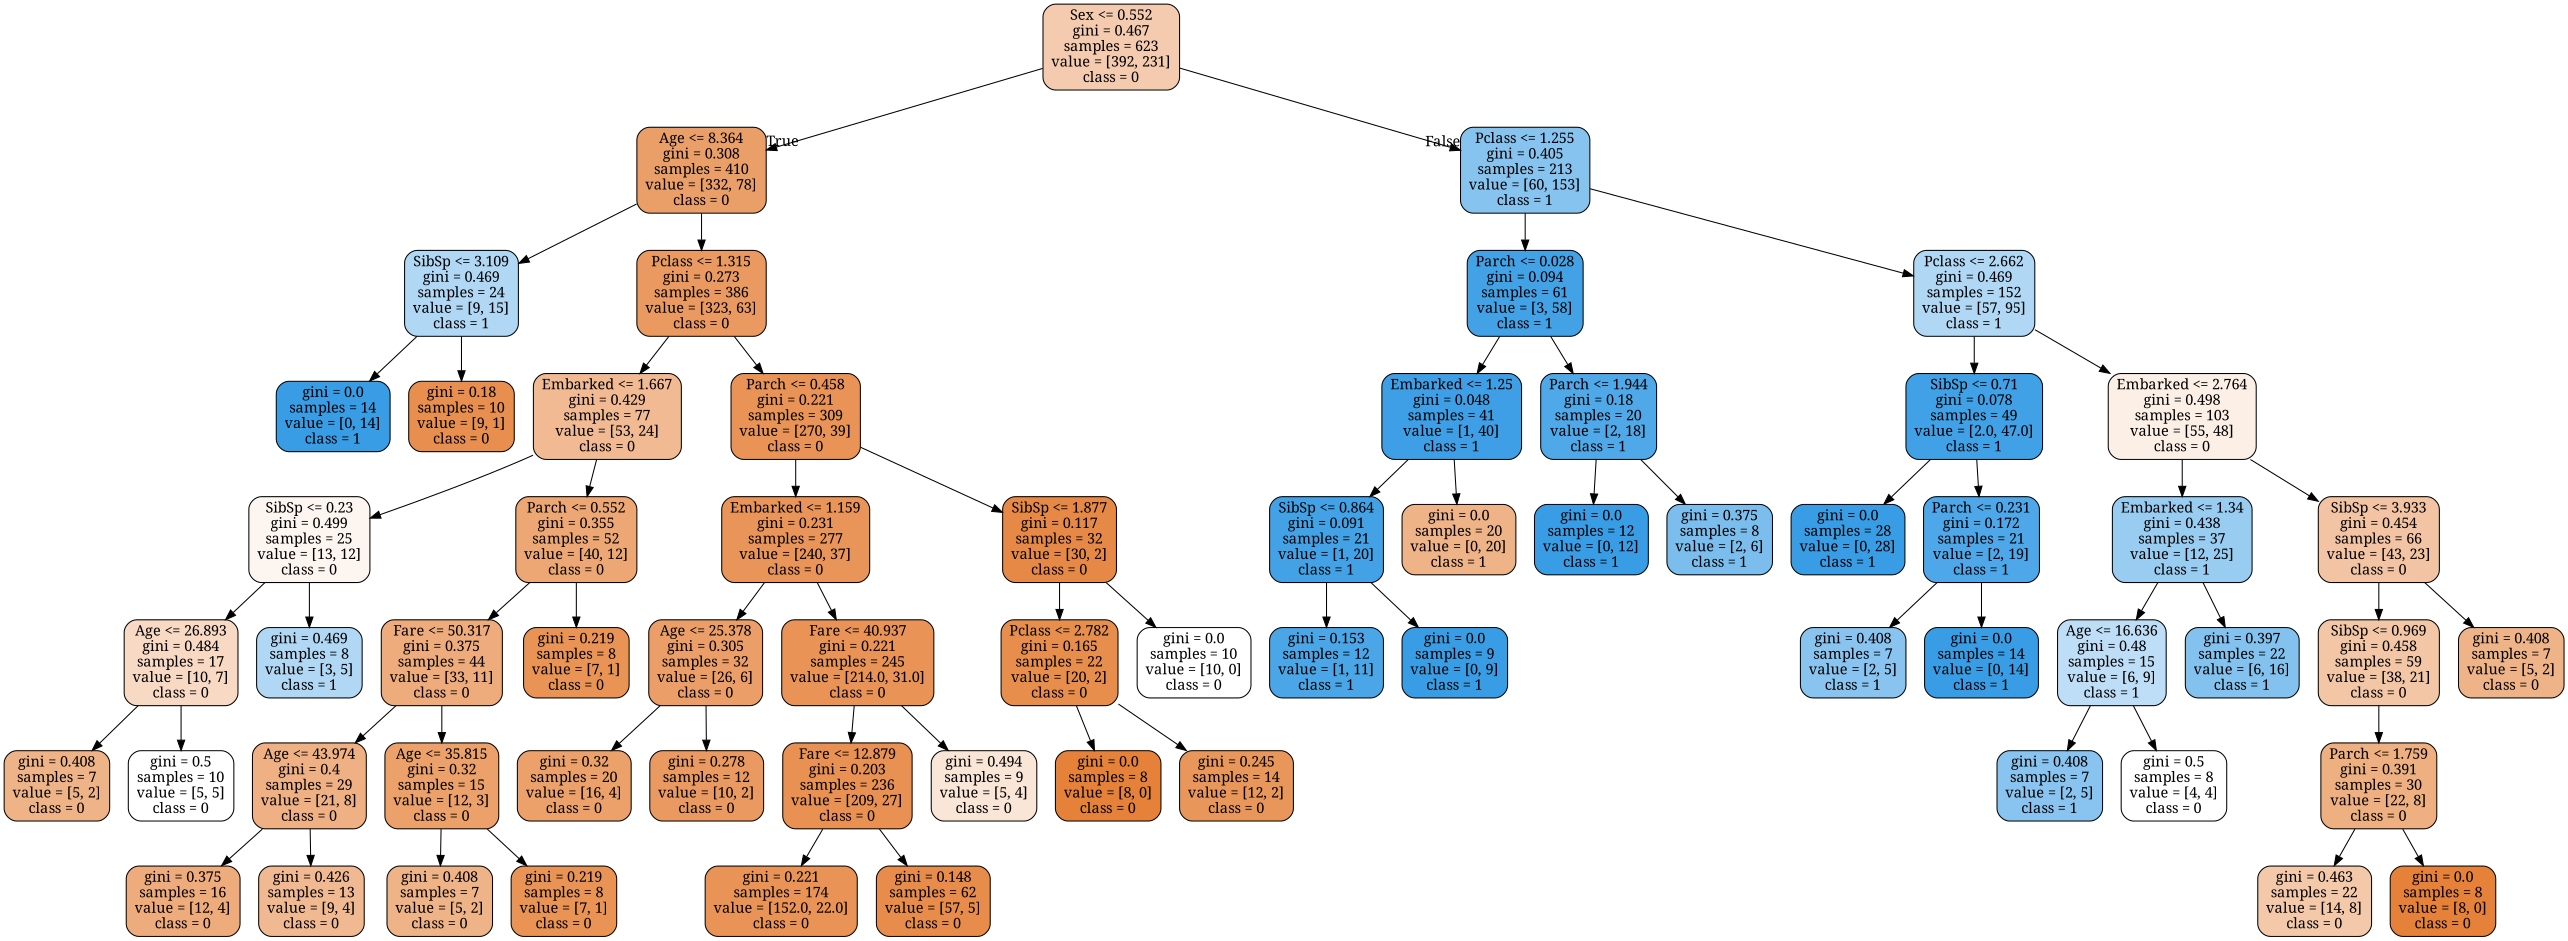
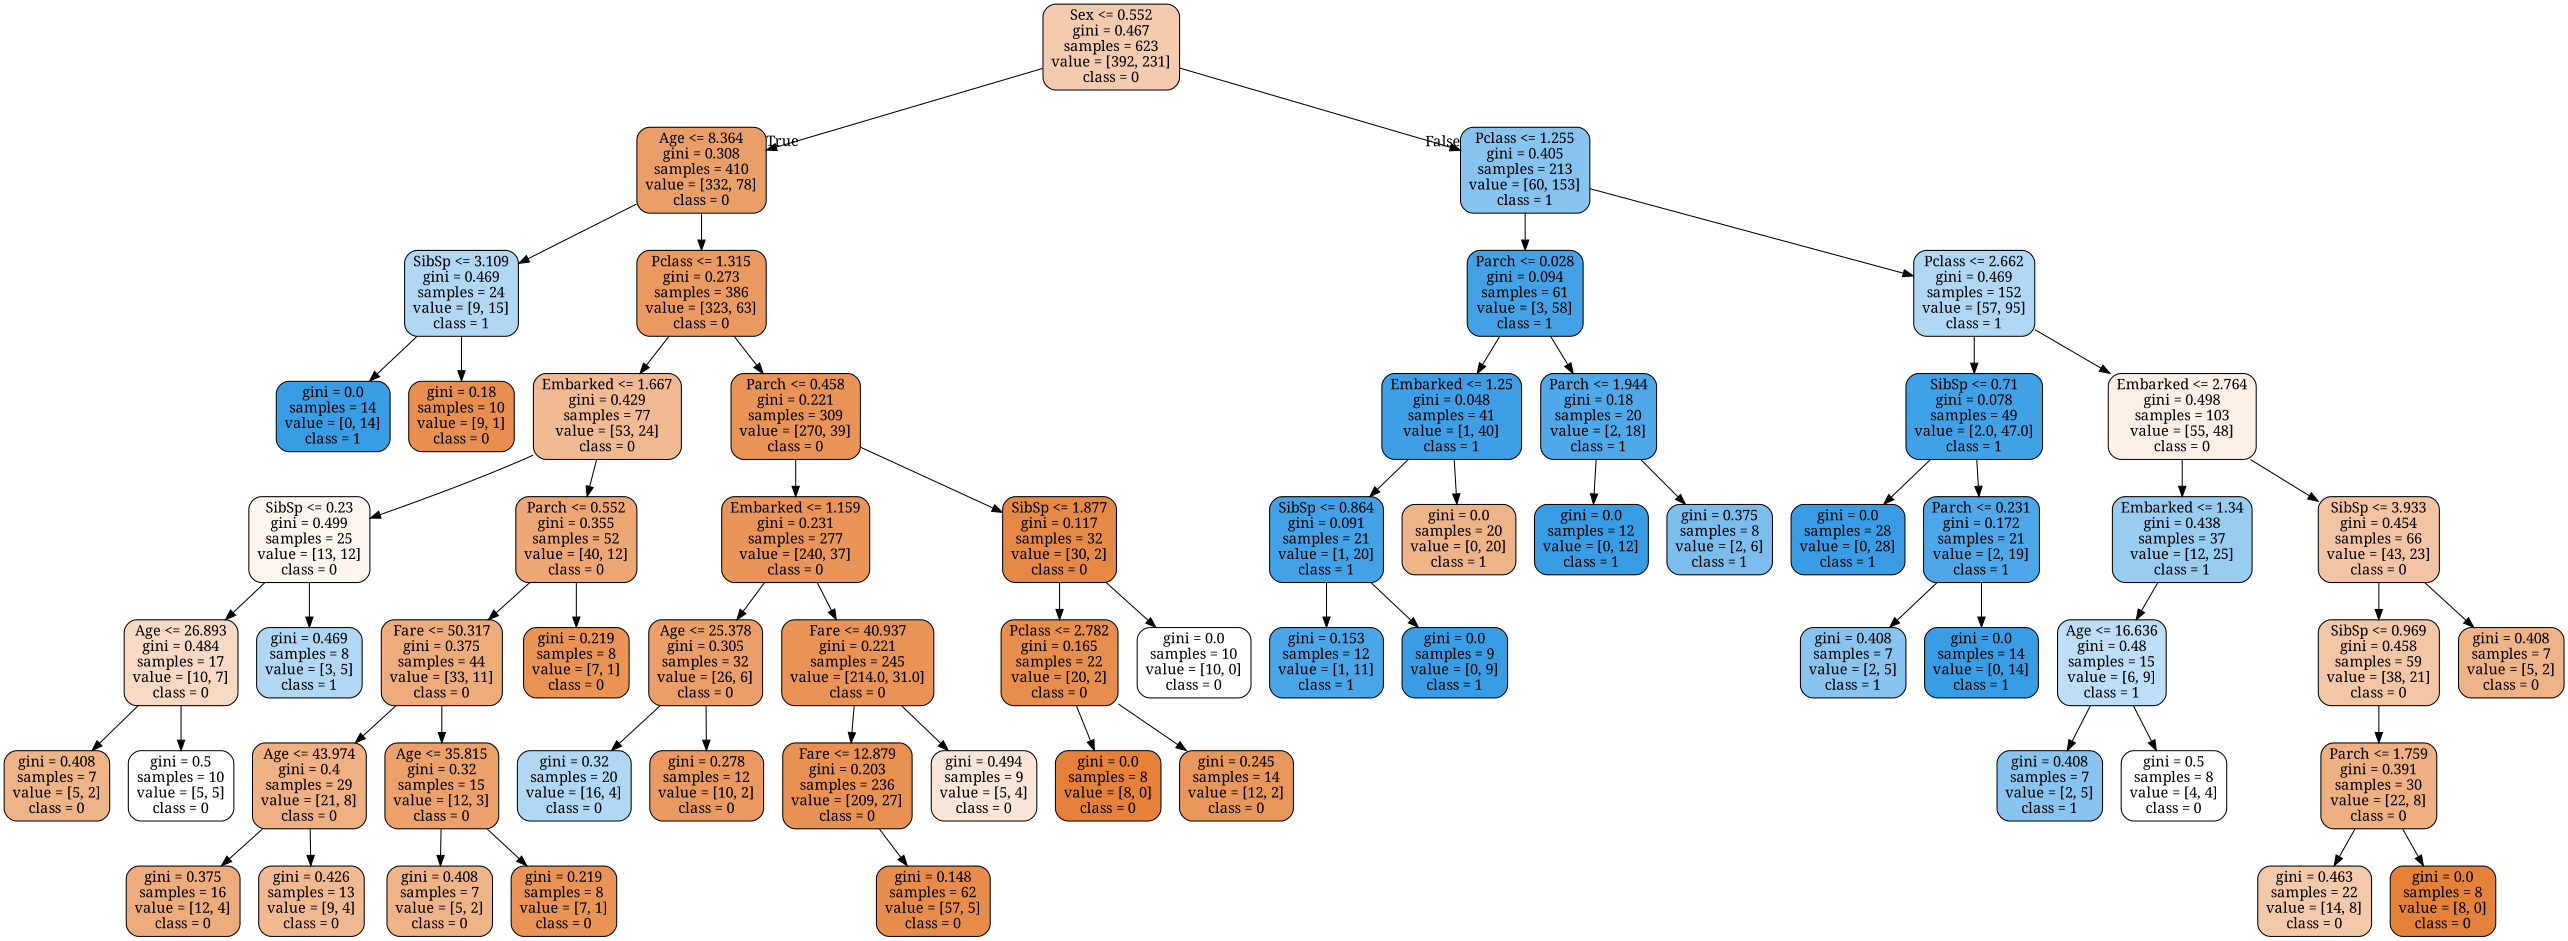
(2242, 663) -> none
(574, 786) -> (574, 786)
(781, 901) -> none
